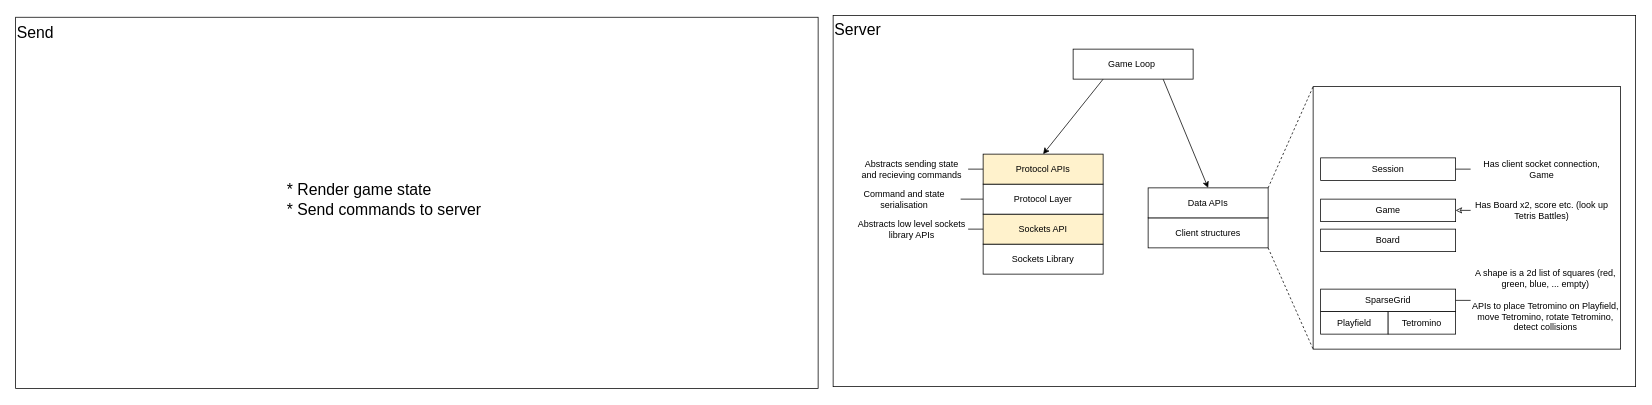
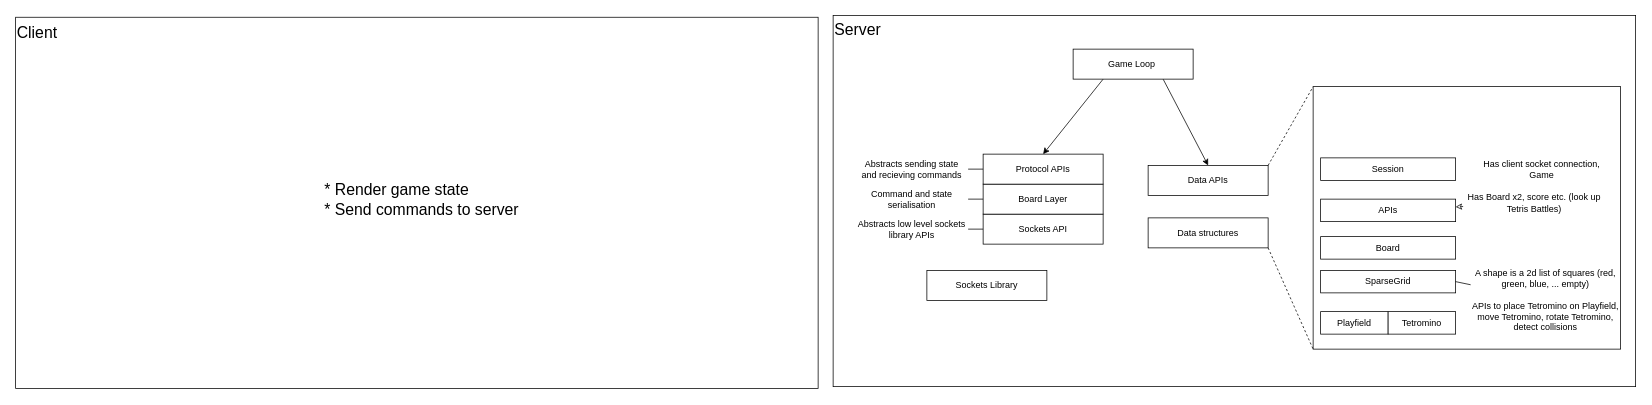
(27, 28) -> (30, 28)
(1043, 169) -> (1043, 169)
(1463, 169) -> none
(387, 199) -> (424, 199)
(904, 199) -> (912, 199)
(1043, 199) -> (1043, 199)
(1208, 203) -> (1208, 180)
(1388, 210) -> (1388, 210)
(1542, 210) -> (1534, 203)
(1043, 229) -> (1043, 229)
(1208, 233) -> (1208, 233)
(1388, 240) -> (1388, 248)
(1043, 259) -> (987, 285)
(1388, 300) -> (1388, 282)
